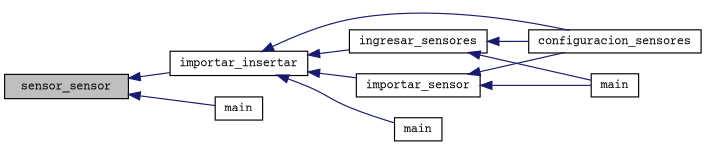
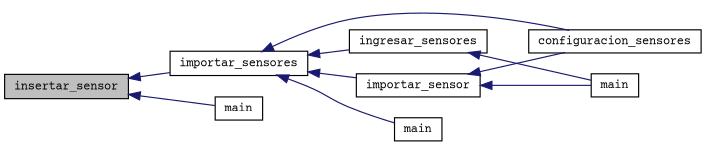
(514, 41) -> none
(239, 63) -> (239, 63)
(67, 87) -> (67, 87)
